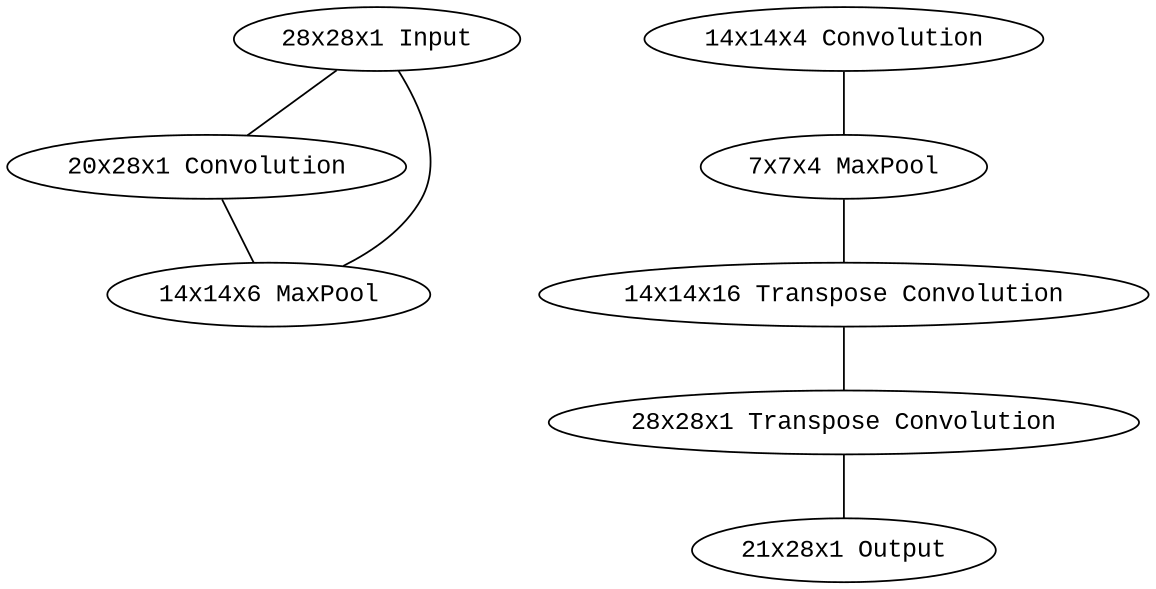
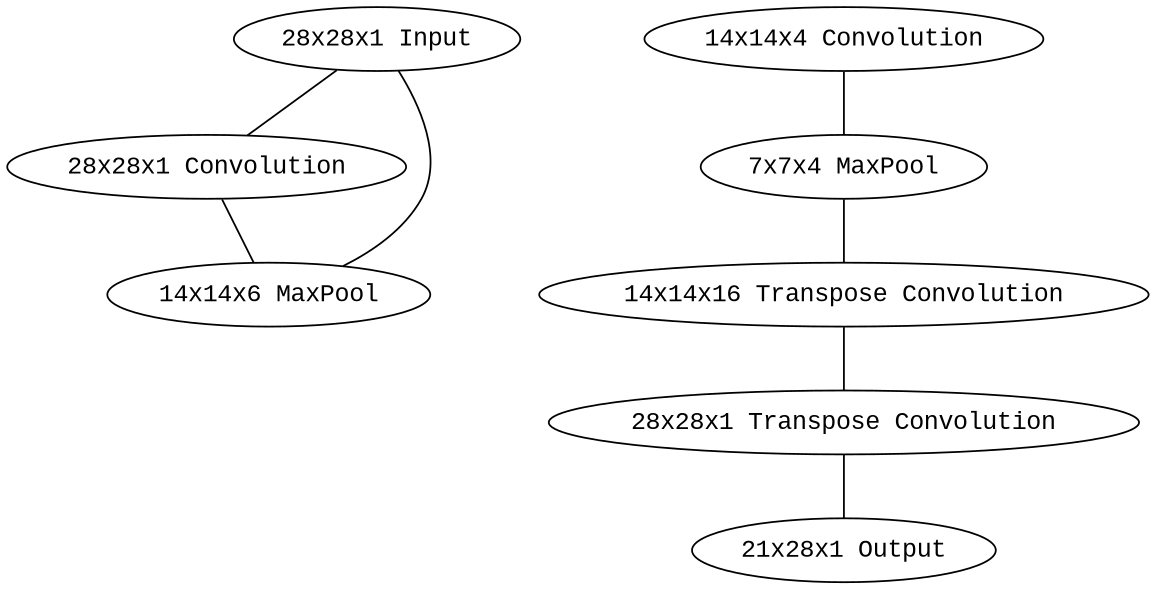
(207, 167) -> (207, 167)
